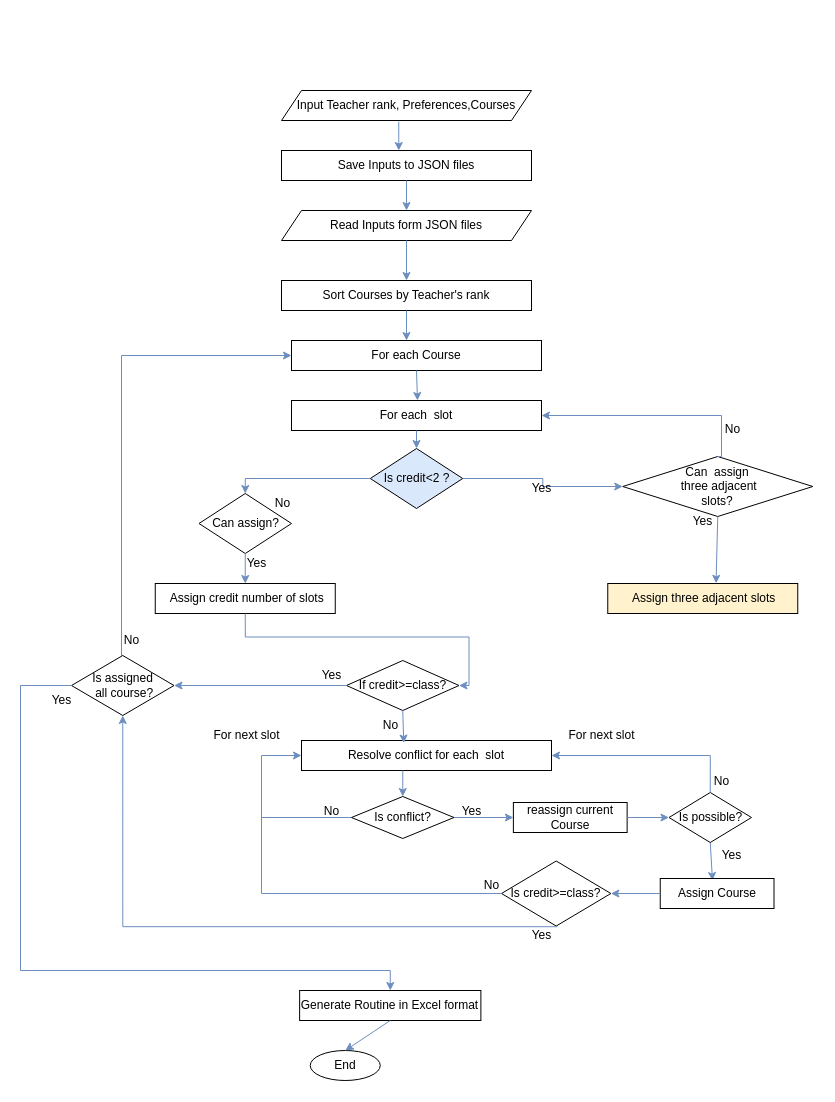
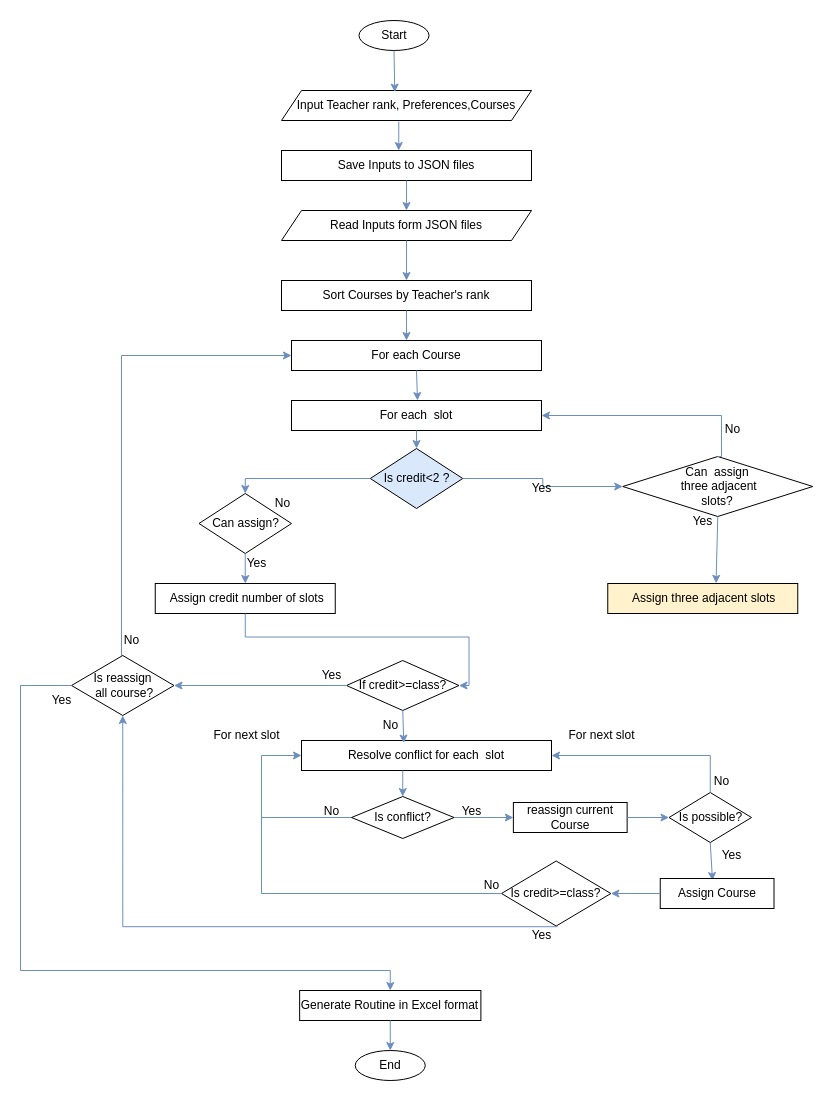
none -> (394, 36)
none -> (394, 76)
(123, 686) -> (123, 686)
(345, 1066) -> (390, 1066)
